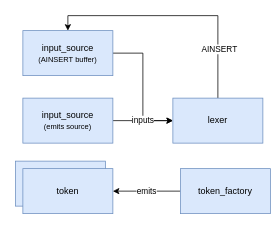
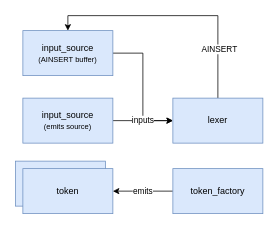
(225, 191) -> (218, 191)
